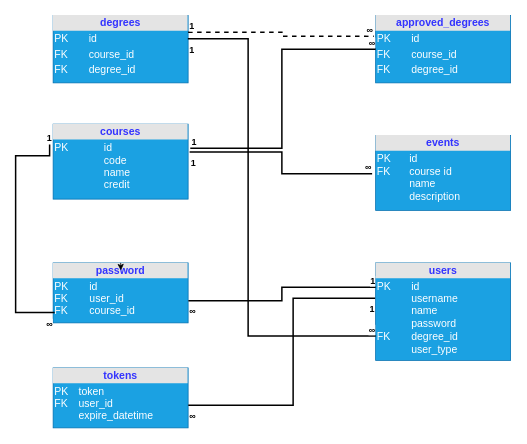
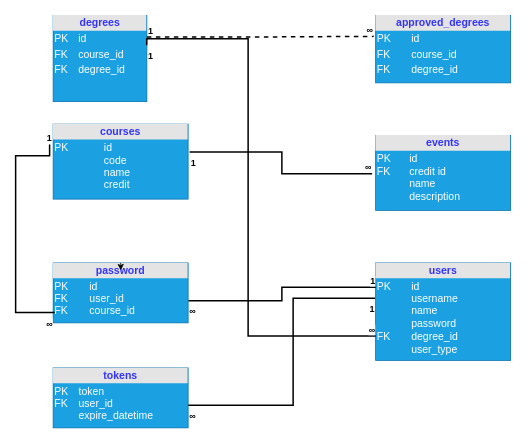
(120, 49) -> (100, 59)
(282, 98) -> none
(401, 173) -> (401, 173)
